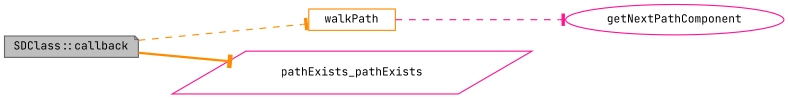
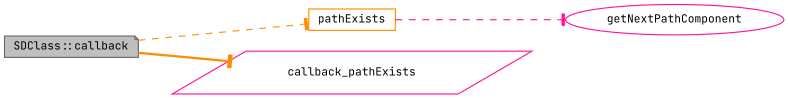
(352, 20) -> (352, 20)
(352, 73) -> (352, 73)
